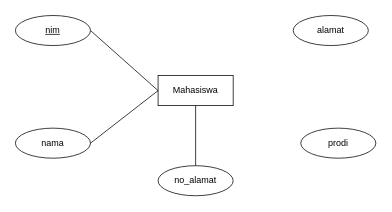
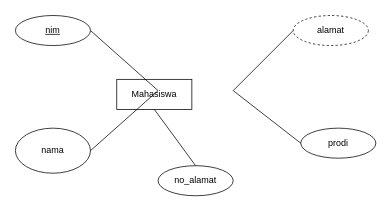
(330, 30) -> (330, 30)
(195, 90) -> (154, 94)
none -> (234, 91)
(53, 143) -> (53, 150)
